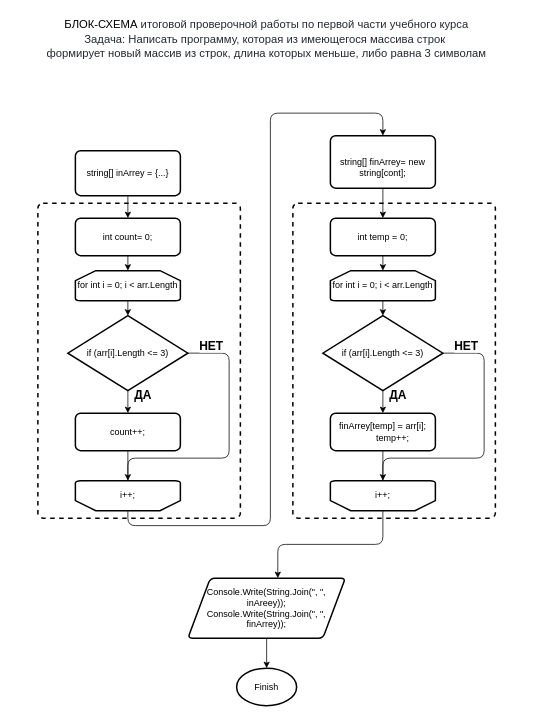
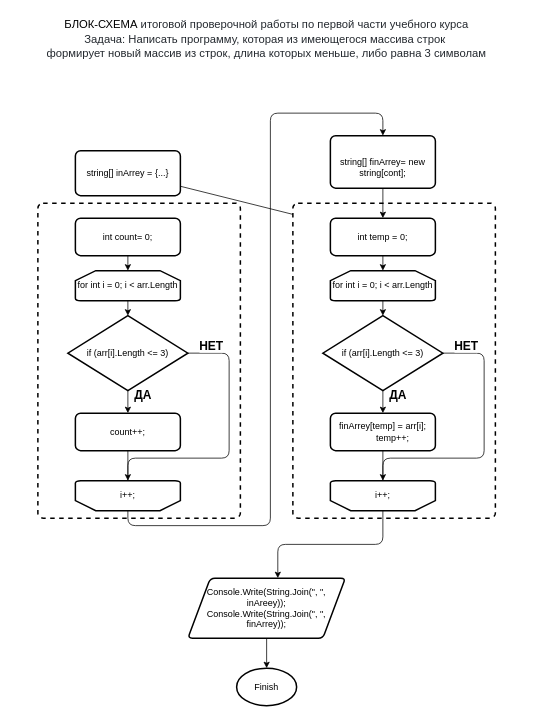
(128, 211) -> (236, 200)
